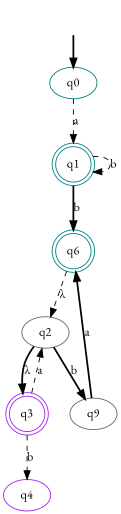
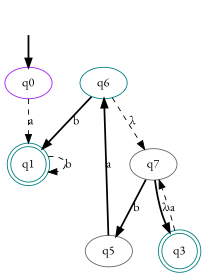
(73, 83) -> (28, 83)
(73, 203) -> (70, 119)
(73, 251) -> (104, 83)
(45, 332) -> (153, 164)
(27, 414) -> (180, 251)
(93, 414) -> (109, 251)
(27, 495) -> none
